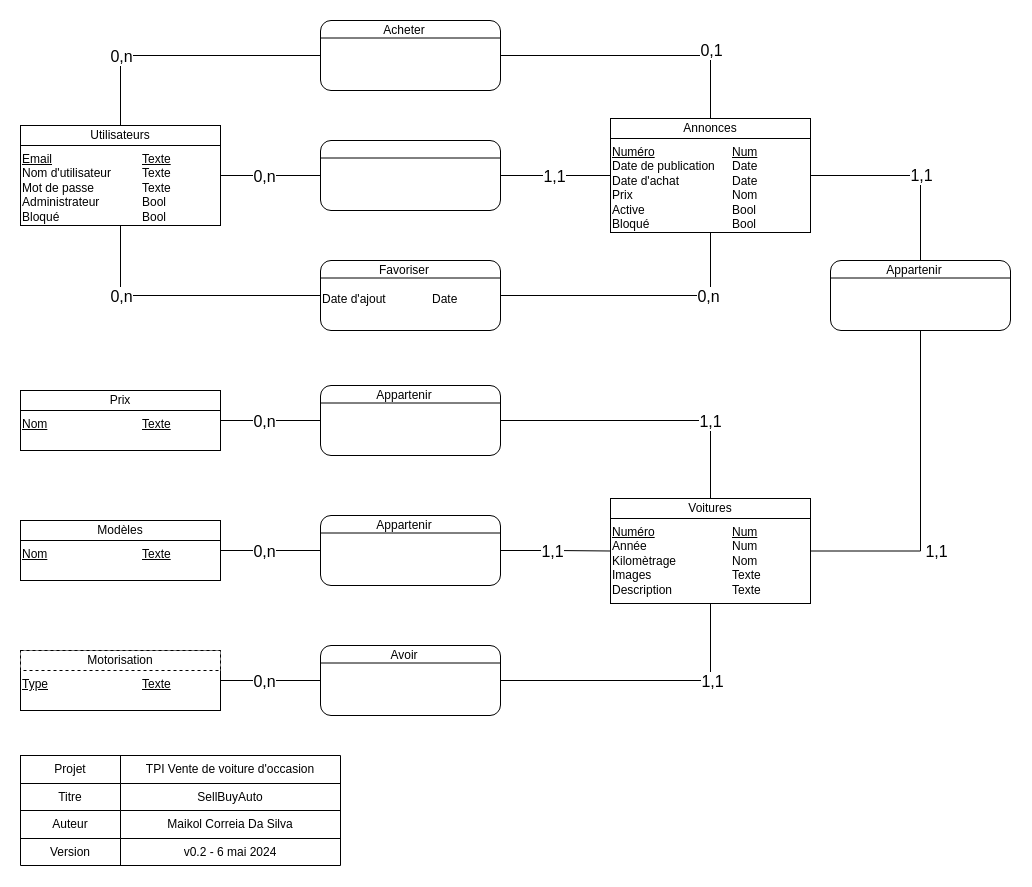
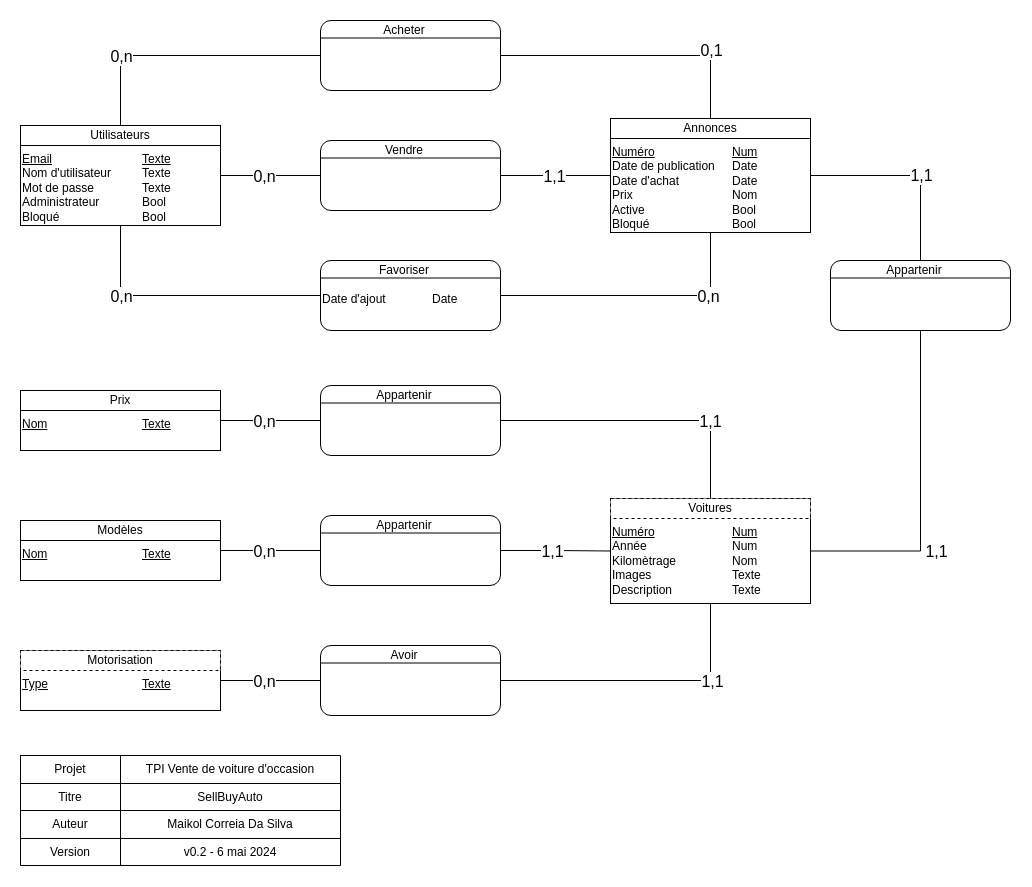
none -> (405, 151)
(711, 509) -> (711, 509)
